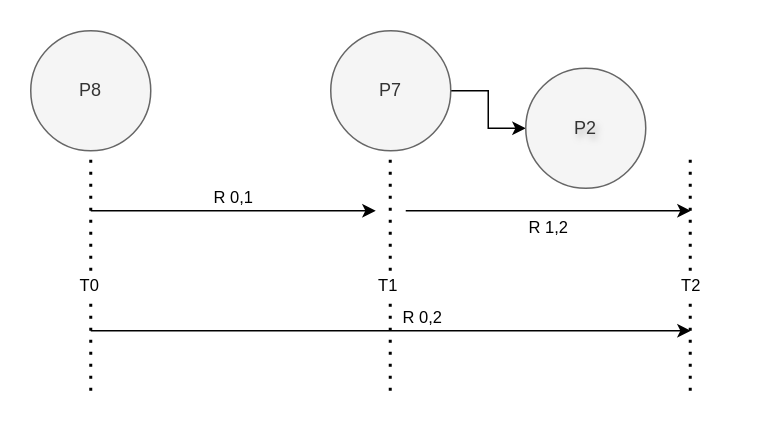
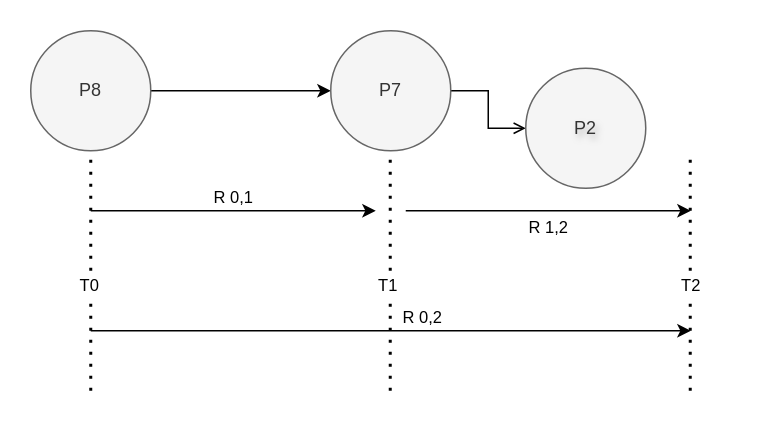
none -> (236, 91)
(514, 128) -> (516, 128)
